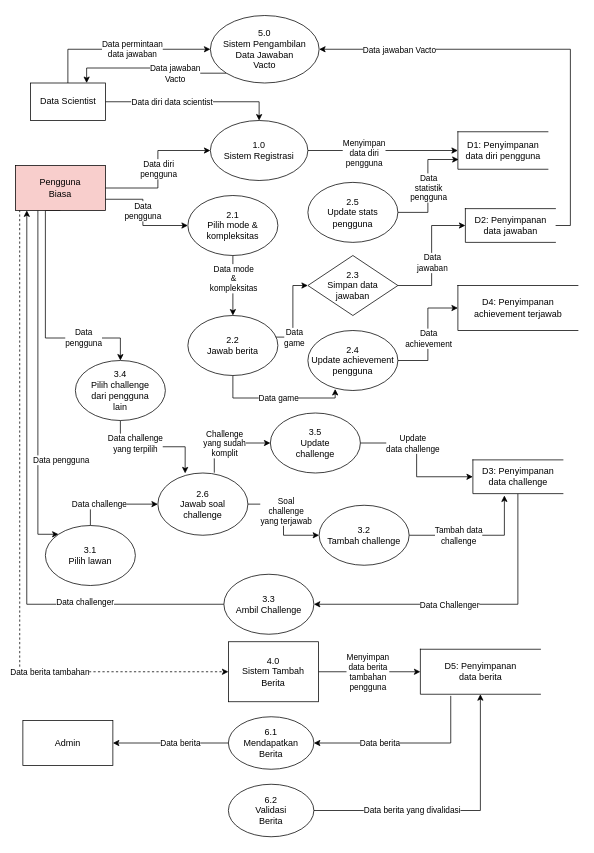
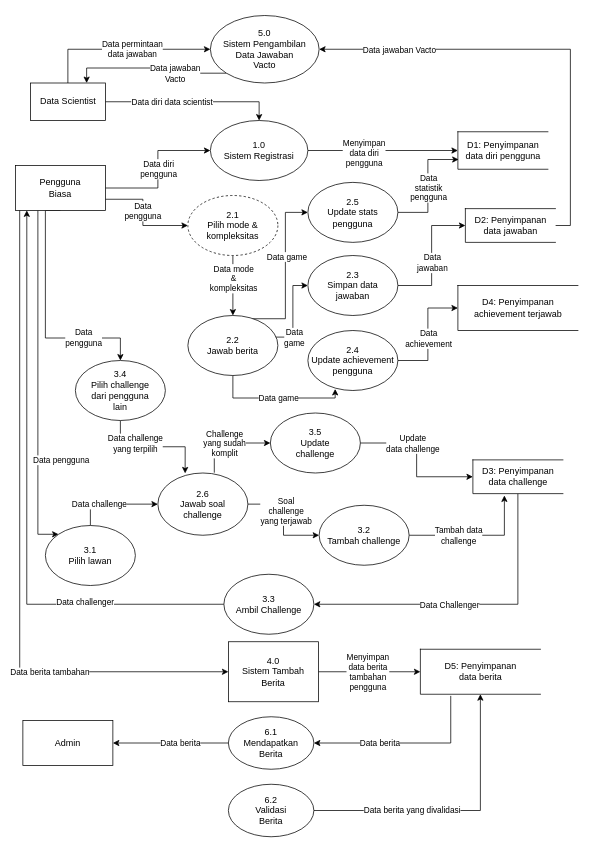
(60, 188) -> (60, 188)
(233, 225) -> (233, 225)
none -> (285, 273)
(353, 285) -> (353, 285)
(20, 439) -> (20, 439)
